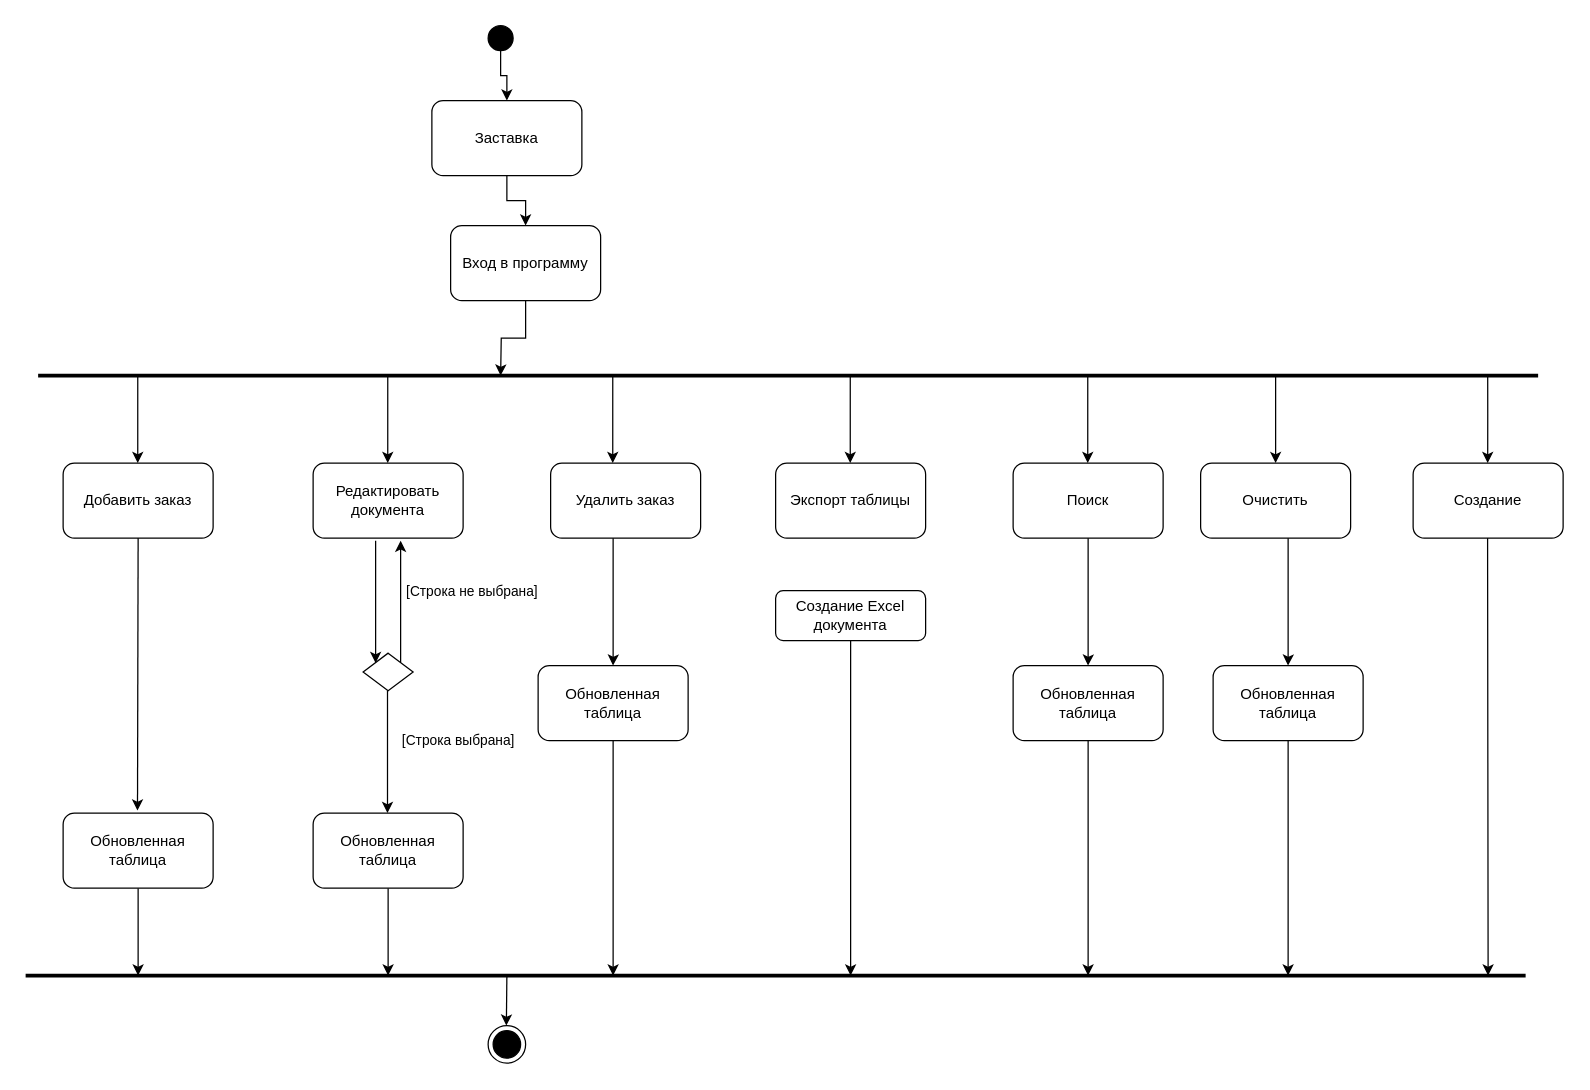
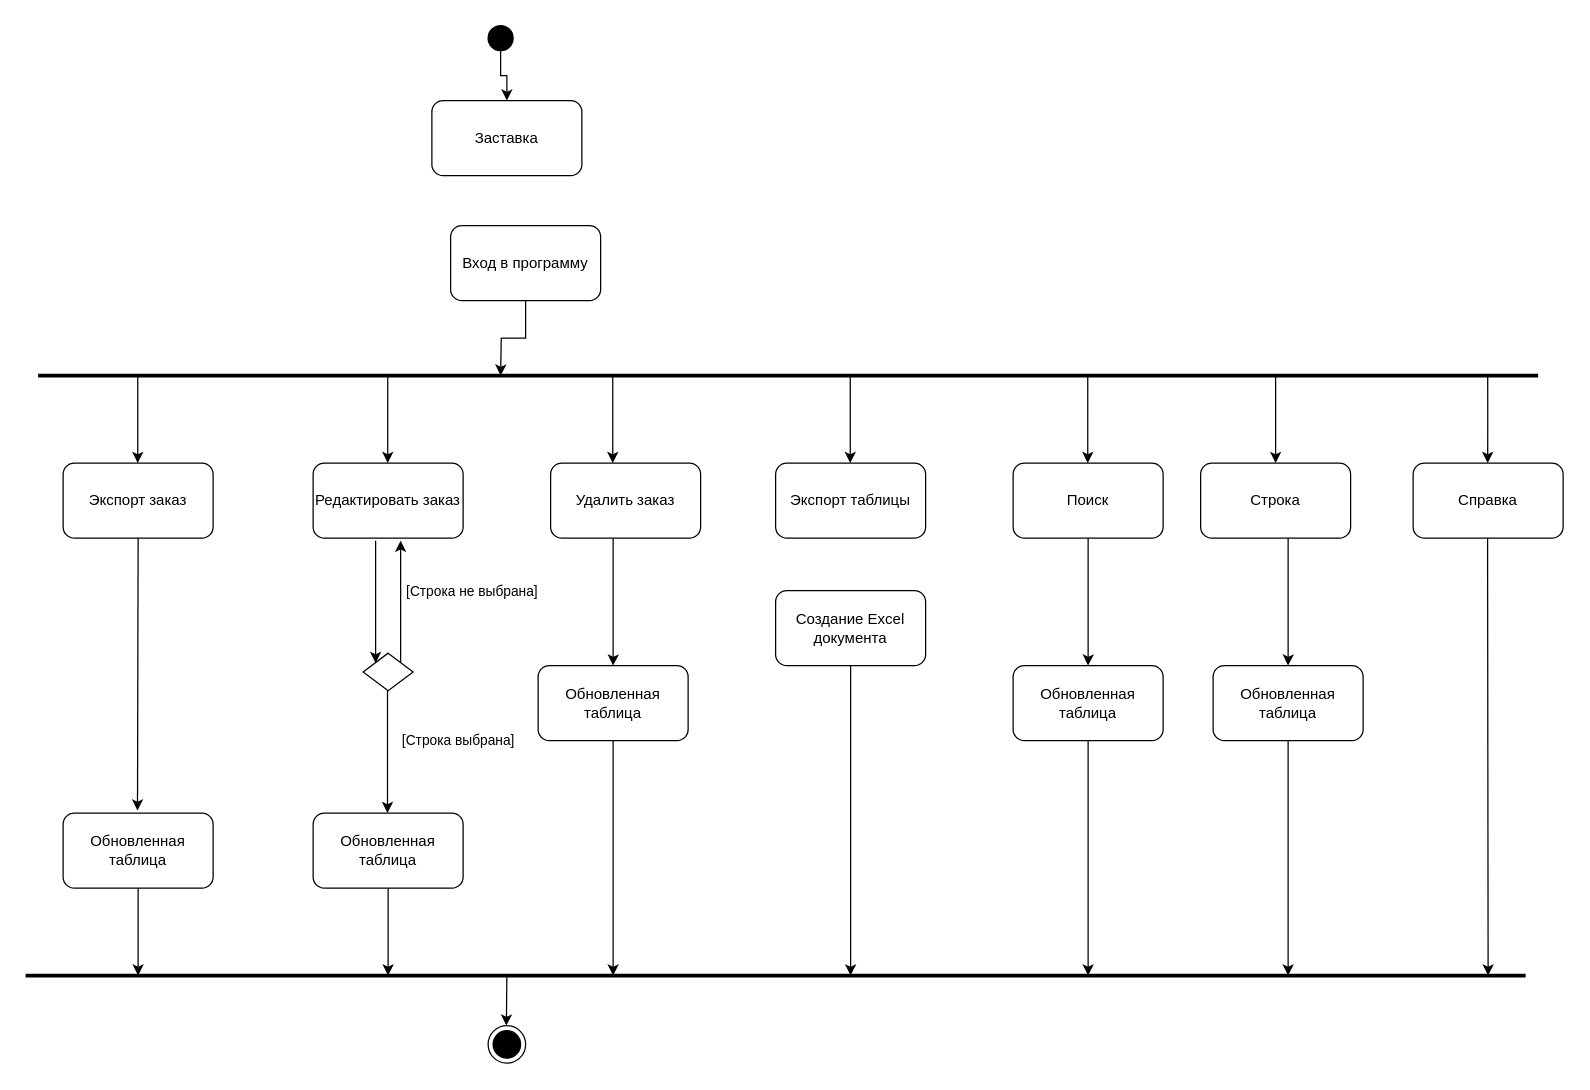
(512, 201) -> none
(138, 501) -> (138, 501)
(388, 501) -> (388, 501)
(1276, 501) -> (1276, 501)
(1488, 501) -> (1488, 501)
(851, 616) -> (851, 628)
